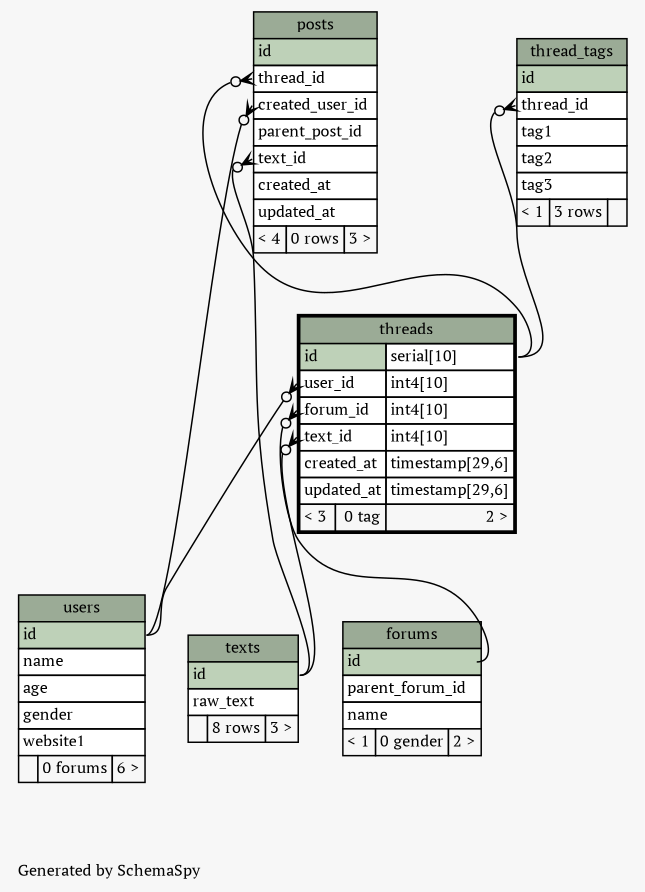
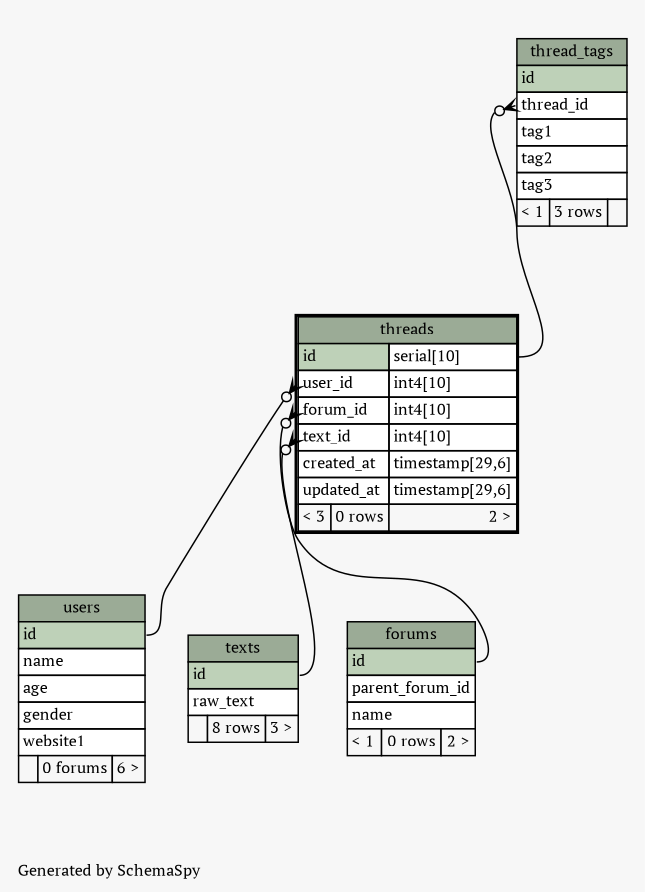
(315, 132) -> none
(363, 517) -> (360, 517)
(412, 742) -> (412, 742)
